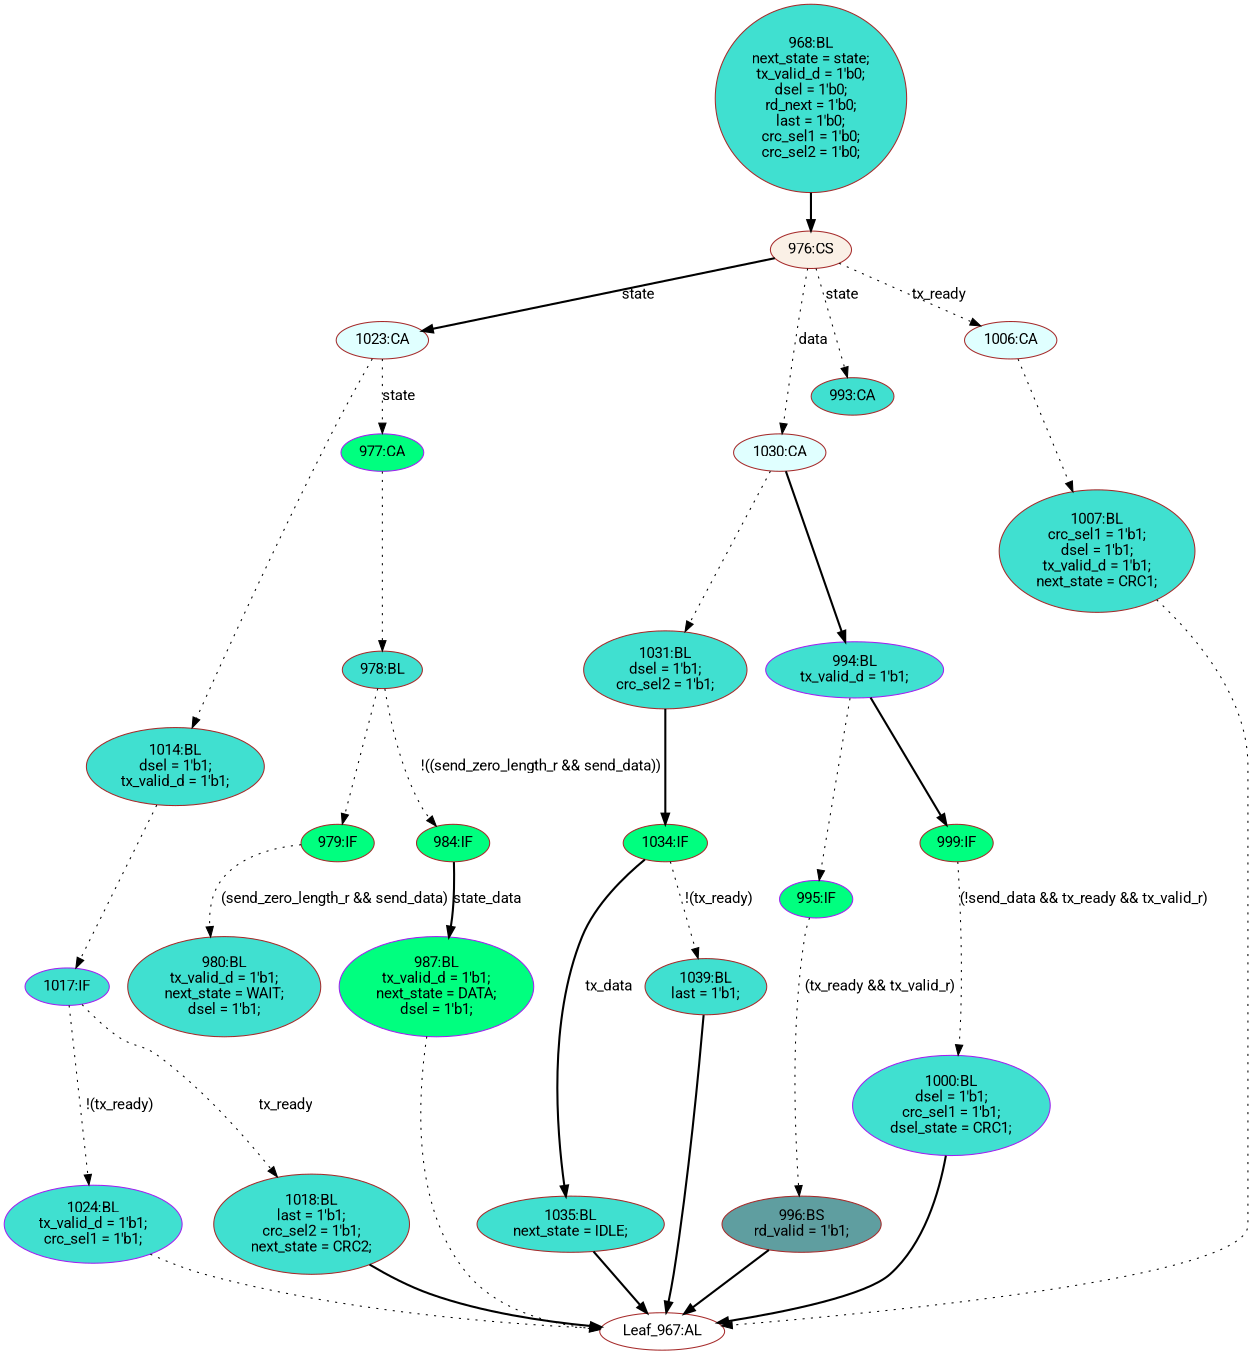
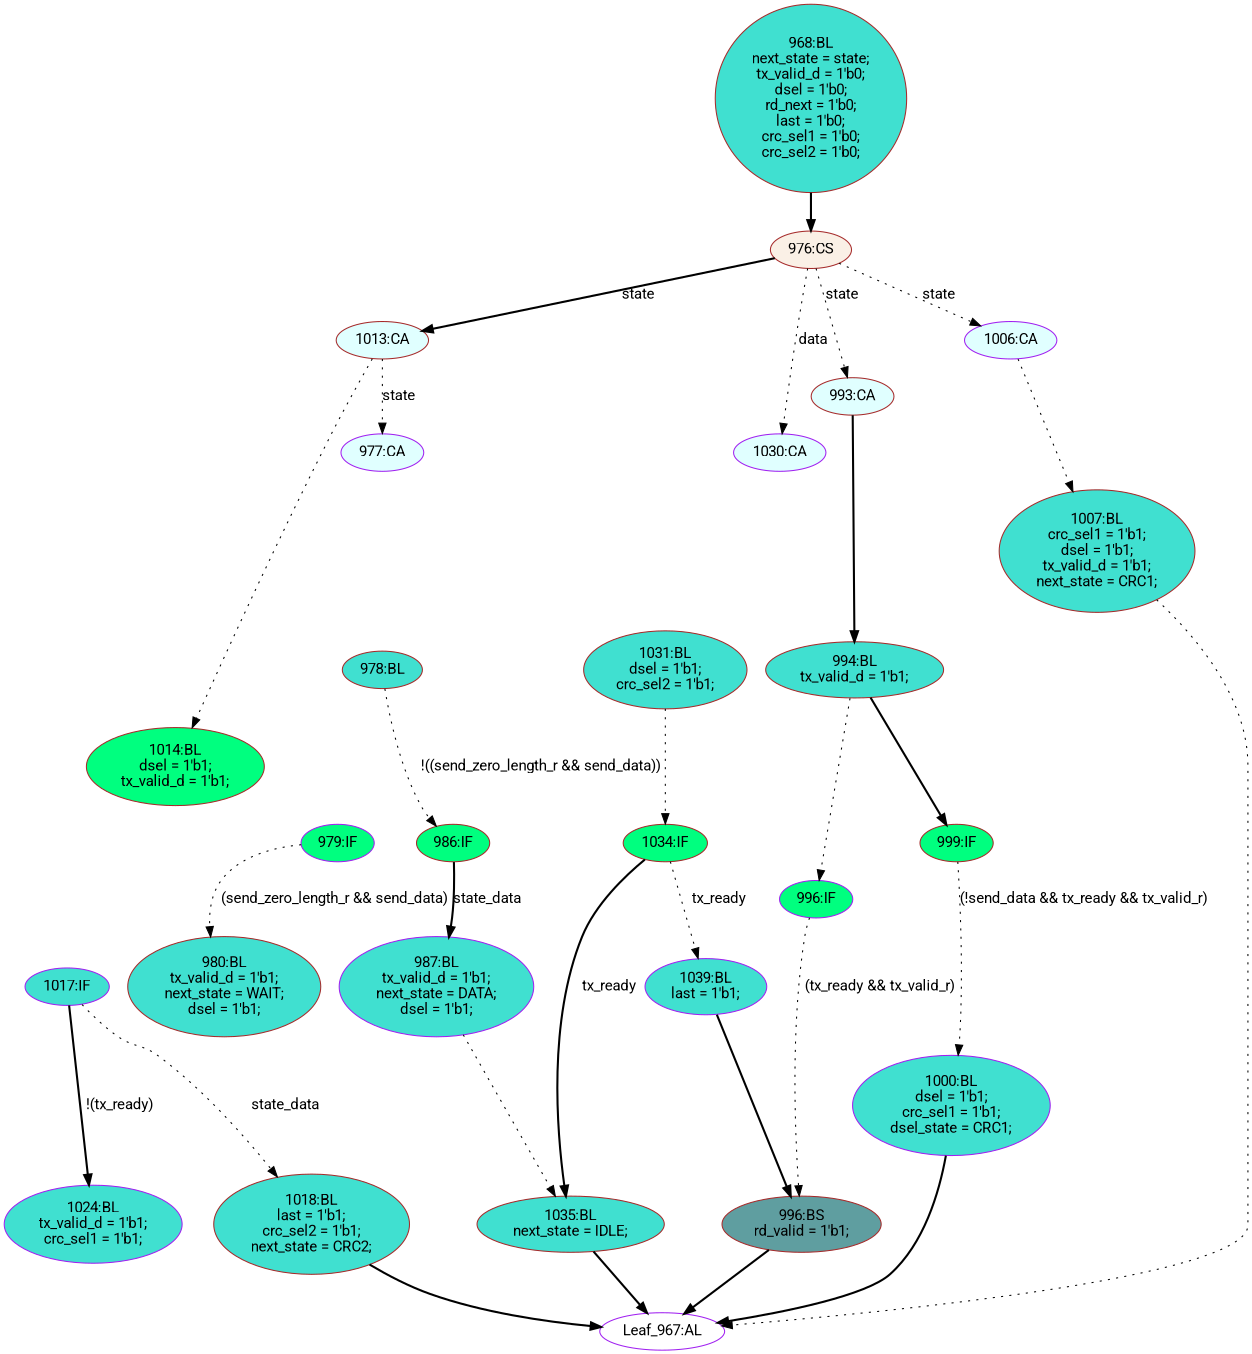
(939, 295) -> (939, 295)
(382, 340) -> (382, 340)
(1011, 340) -> (1011, 340)
(853, 396) -> (853, 396)
(382, 453) -> (382, 453)
(780, 453) -> (780, 453)
(730, 547) -> none
(814, 551) -> (854, 523)
(382, 556) -> none
(855, 670) -> (855, 670)
(361, 751) -> none
(665, 761) -> (665, 761)
(175, 767) -> (175, 767)
(338, 843) -> (338, 843)
(453, 843) -> (453, 843)
(119, 882) -> none
(719, 899) -> (719, 899)
(816, 899) -> (816, 899)
(436, 987) -> (436, 987)
(609, 987) -> (609, 987)
(706, 987) -> (706, 987)
(78, 1090) -> (78, 1090)
(286, 1105) -> (286, 1105)
(689, 1159) -> (752, 1101)
(440, 1226) -> (507, 1111)
(367, 1307) -> none
(662, 1331) -> (662, 1331)
